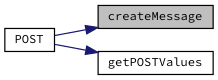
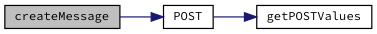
(70, 33) -> (136, 17)
